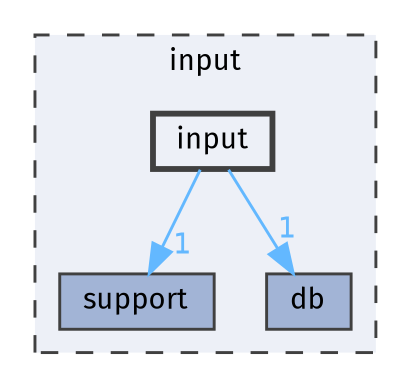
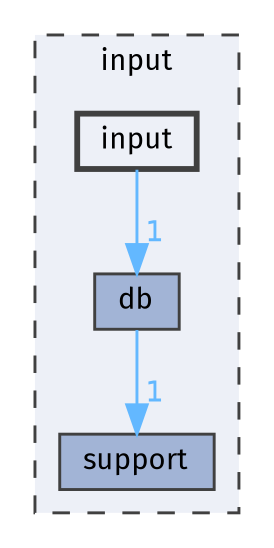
(181, 208) -> (137, 367)
